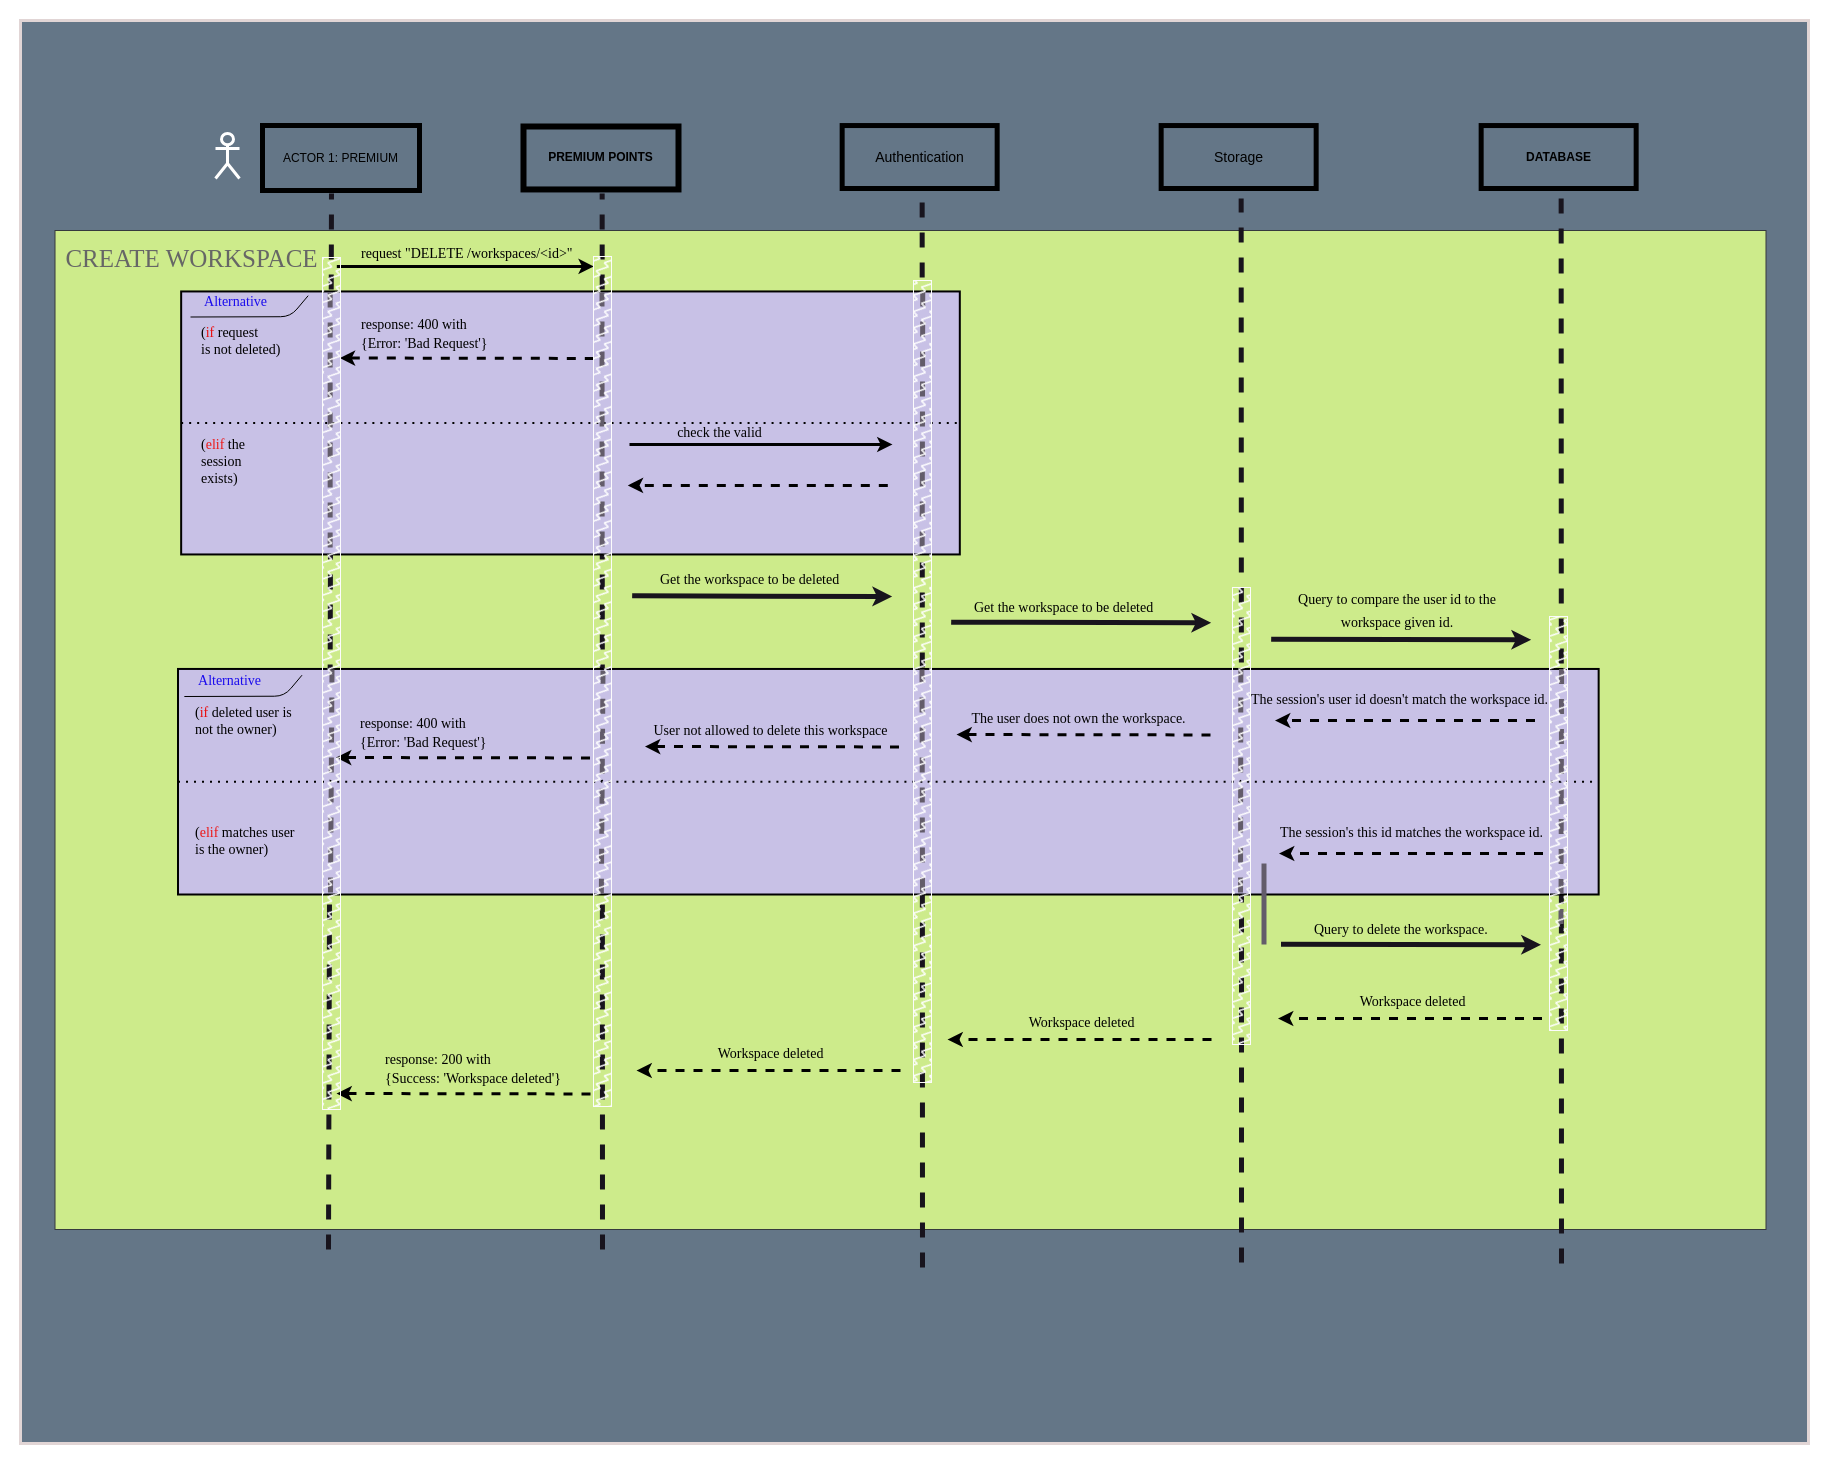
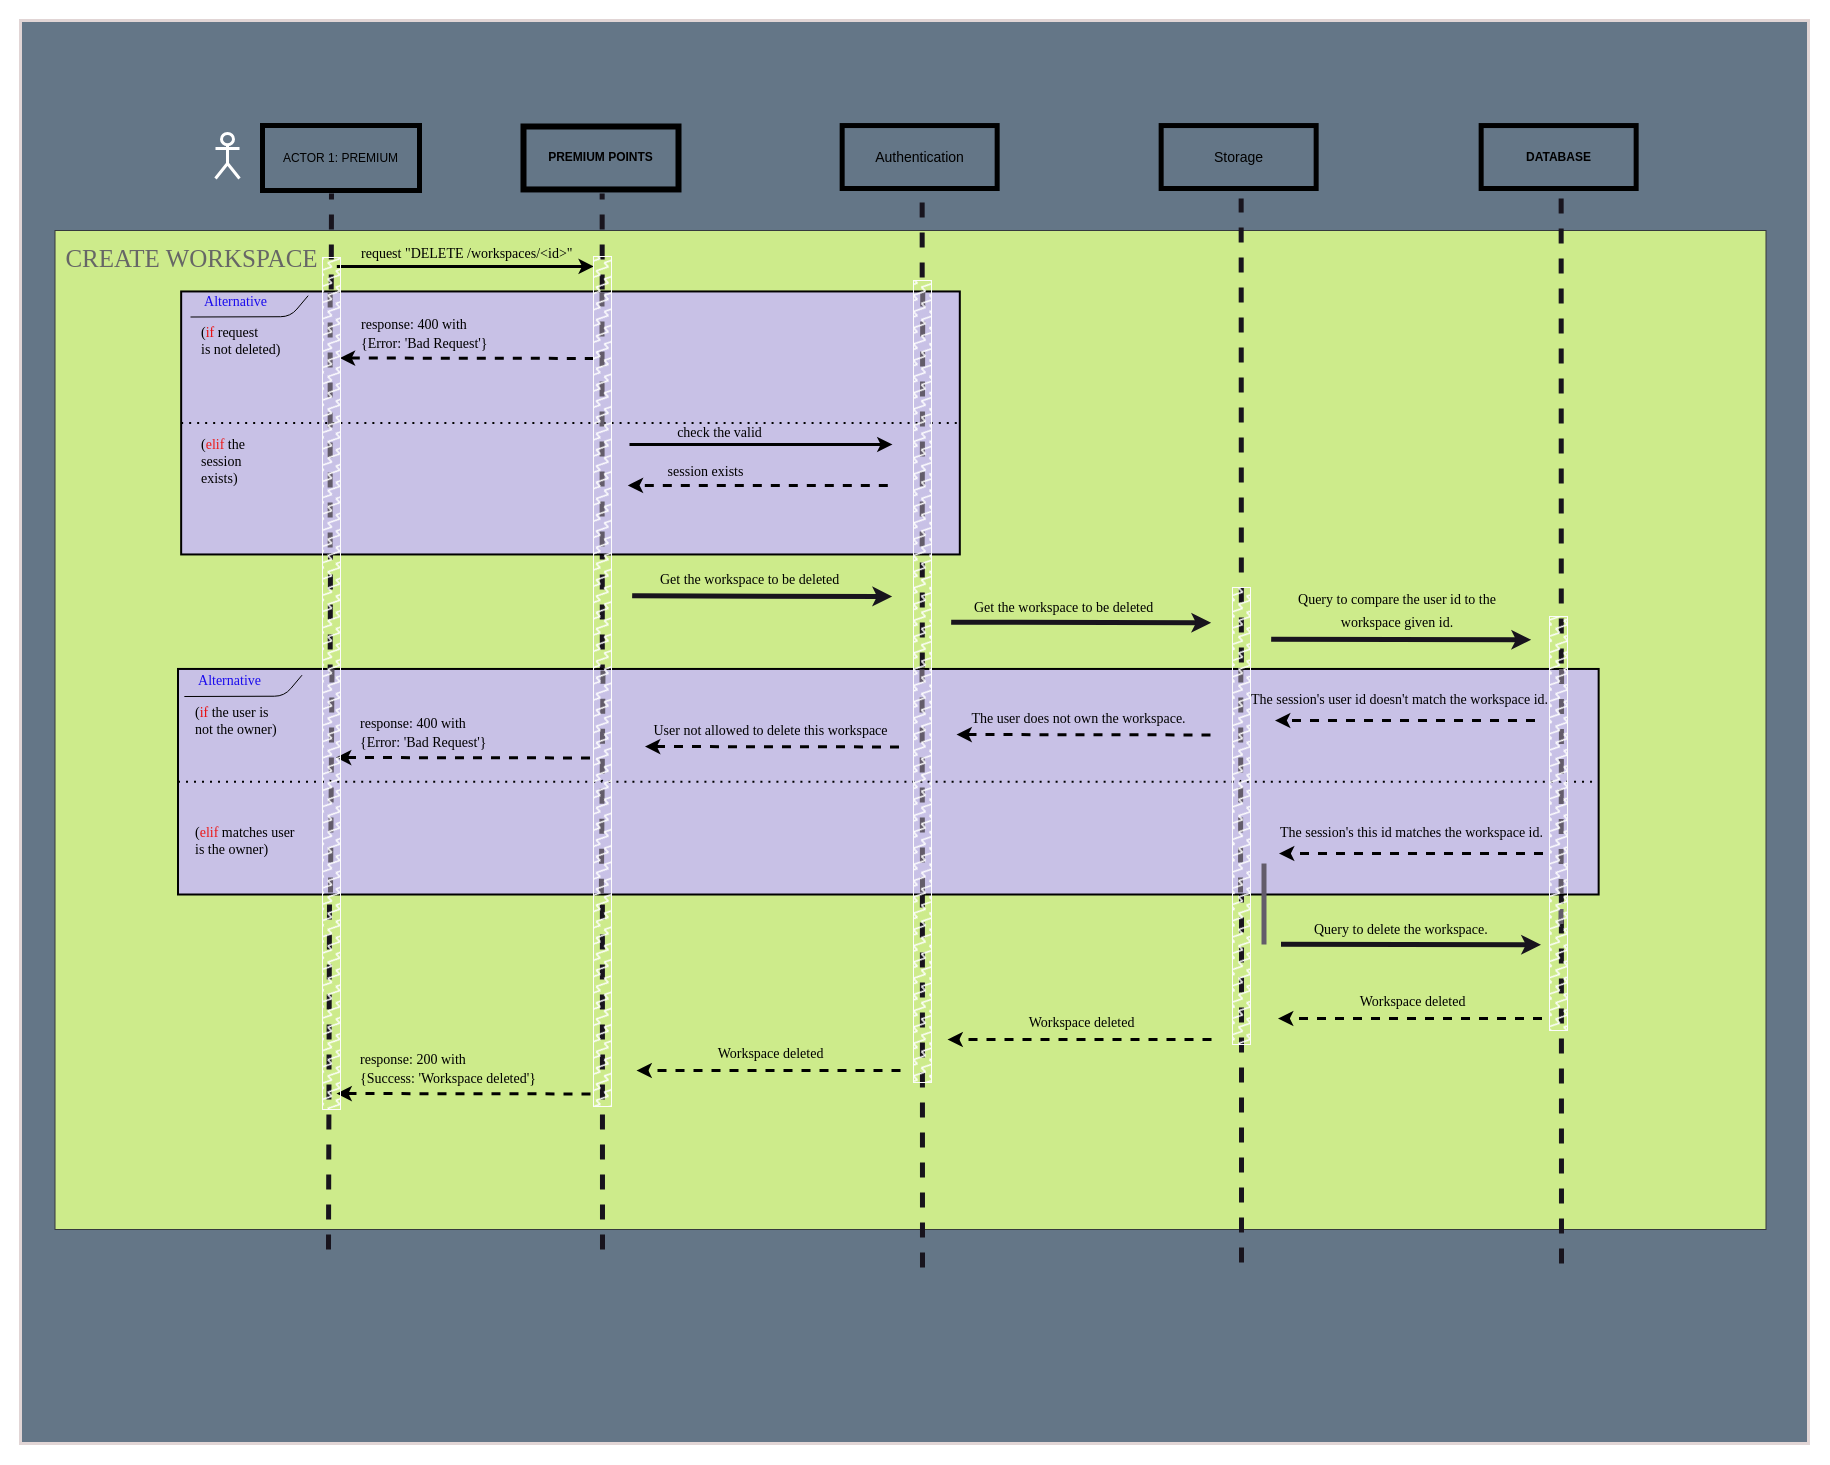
none -> (705, 470)
(261, 722) -> (247, 722)
(482, 1068) -> (457, 1068)
